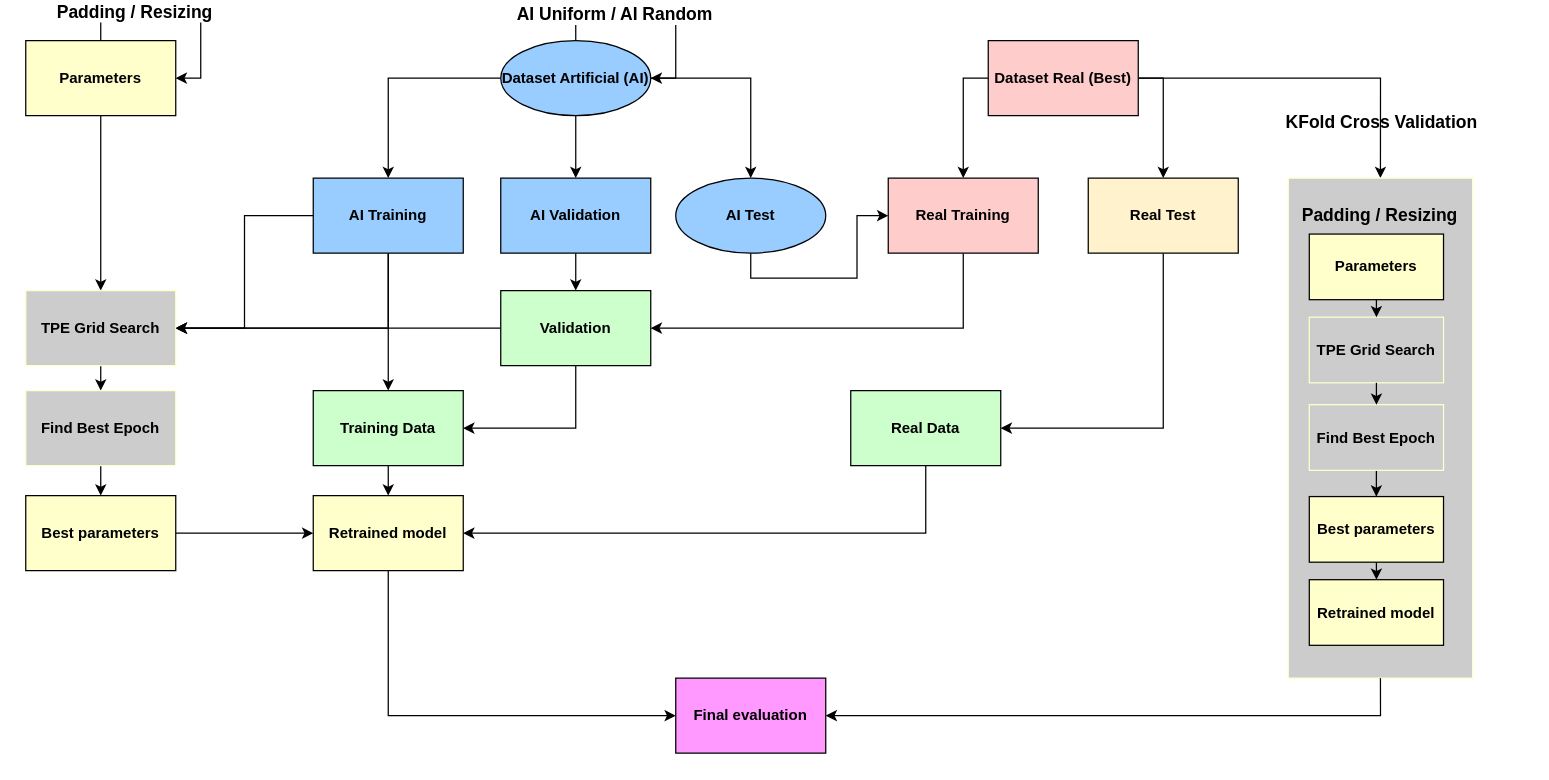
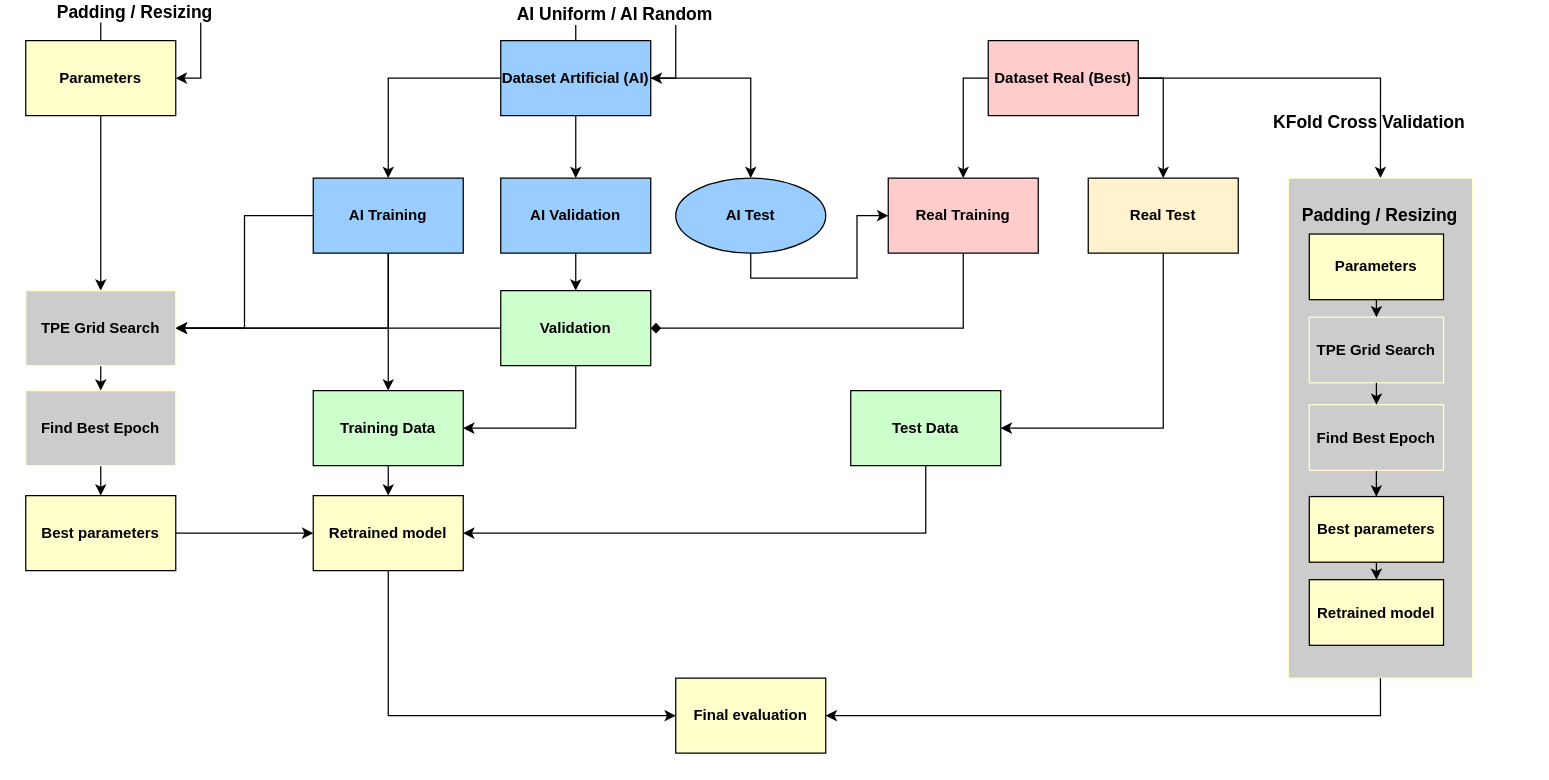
(576, 78) -> (576, 78)
(1382, 122) -> (1369, 122)
(661, 328) -> (661, 328)
(926, 428) -> (926, 428)
(751, 716) -> (751, 716)
